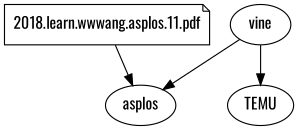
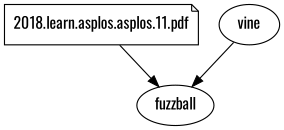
(107, 25) -> (101, 25)
(141, 105) -> (175, 105)
(261, 105) -> none
